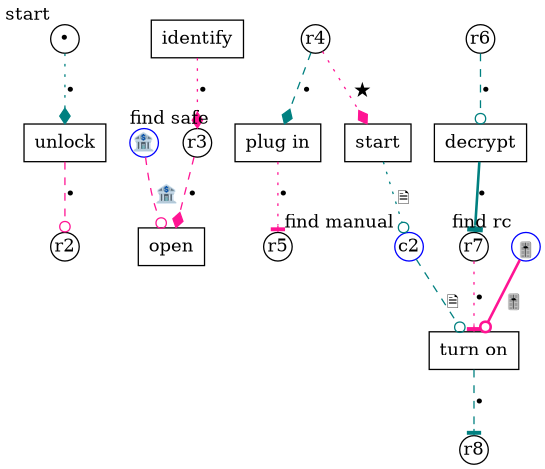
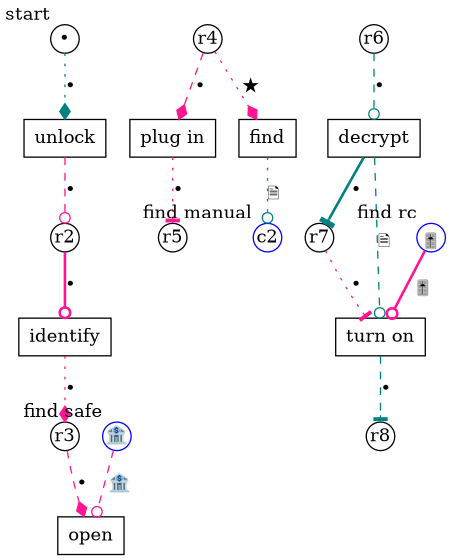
(300, 81) -> (194, 79)
(378, 143) -> (268, 138)
none -> (65, 280)
(437, 291) -> (377, 232)
